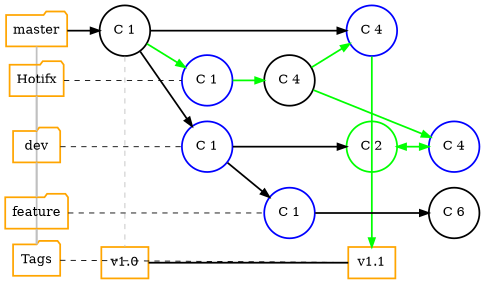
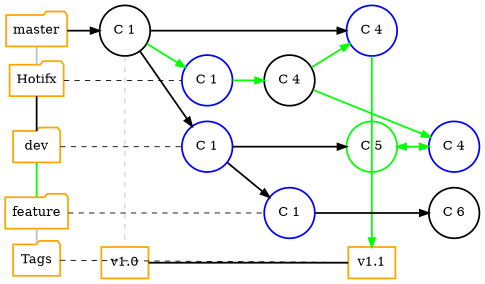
(37, 114) -> (37, 114)
(37, 145) -> (37, 56)
(372, 147) -> (372, 147)
(37, 180) -> (37, 180)
